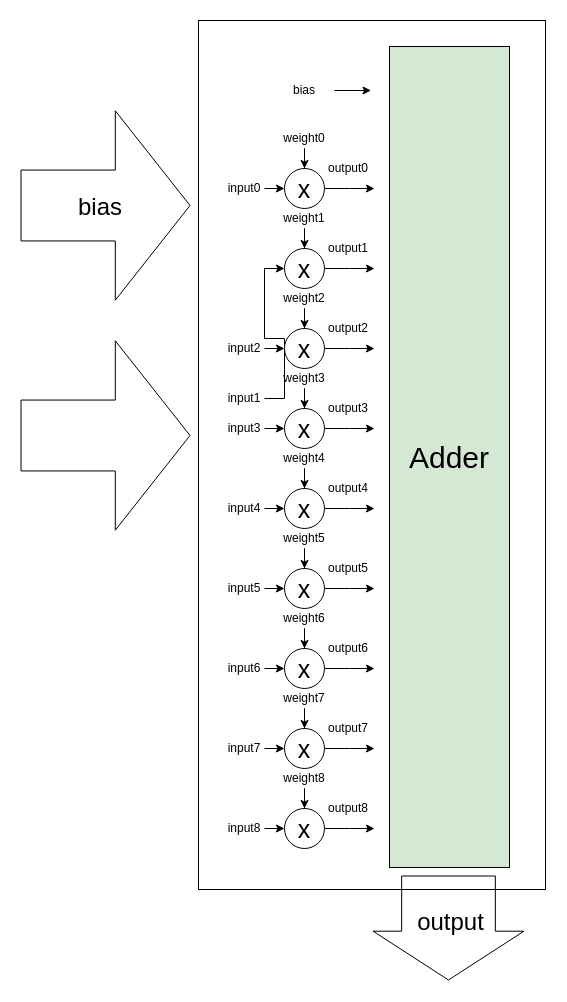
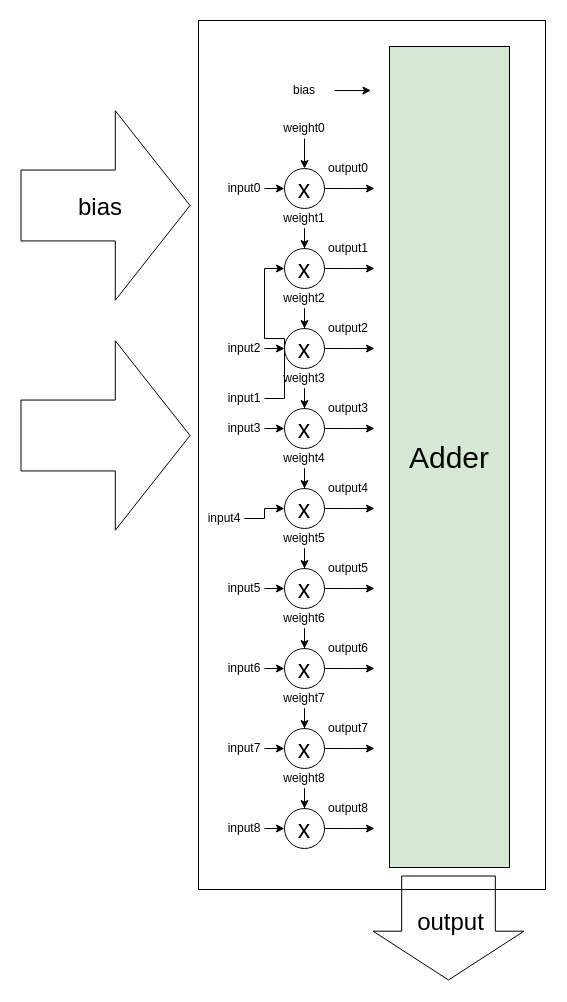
(305, 139) -> (305, 129)
(245, 509) -> (225, 519)
